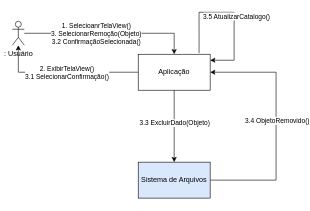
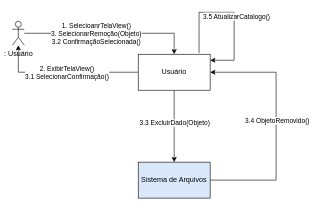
(174, 72) -> (174, 72)
